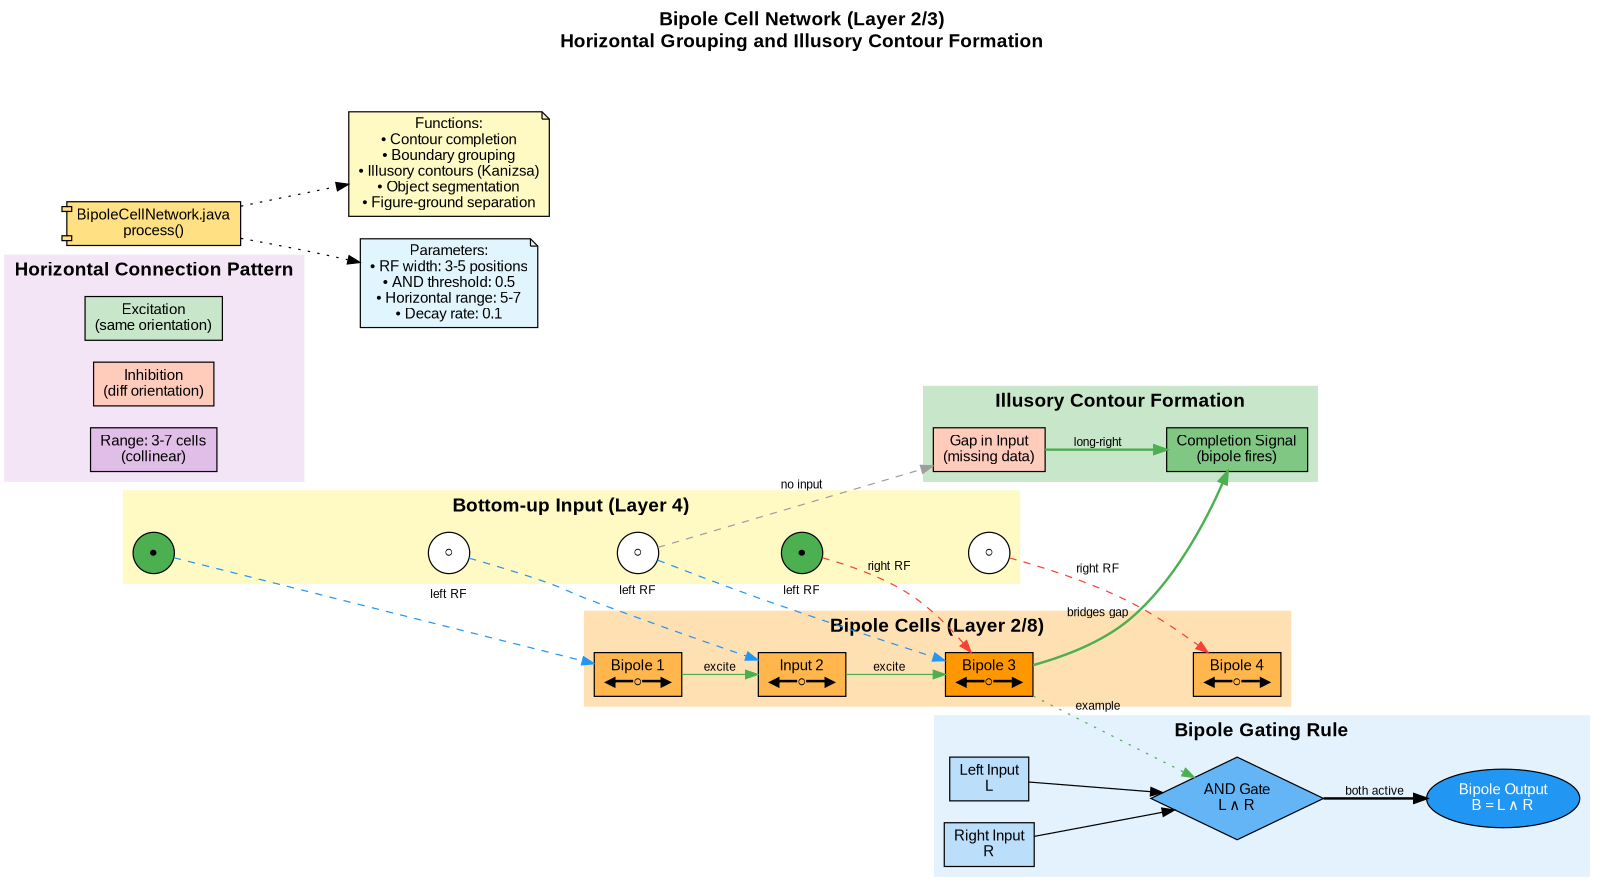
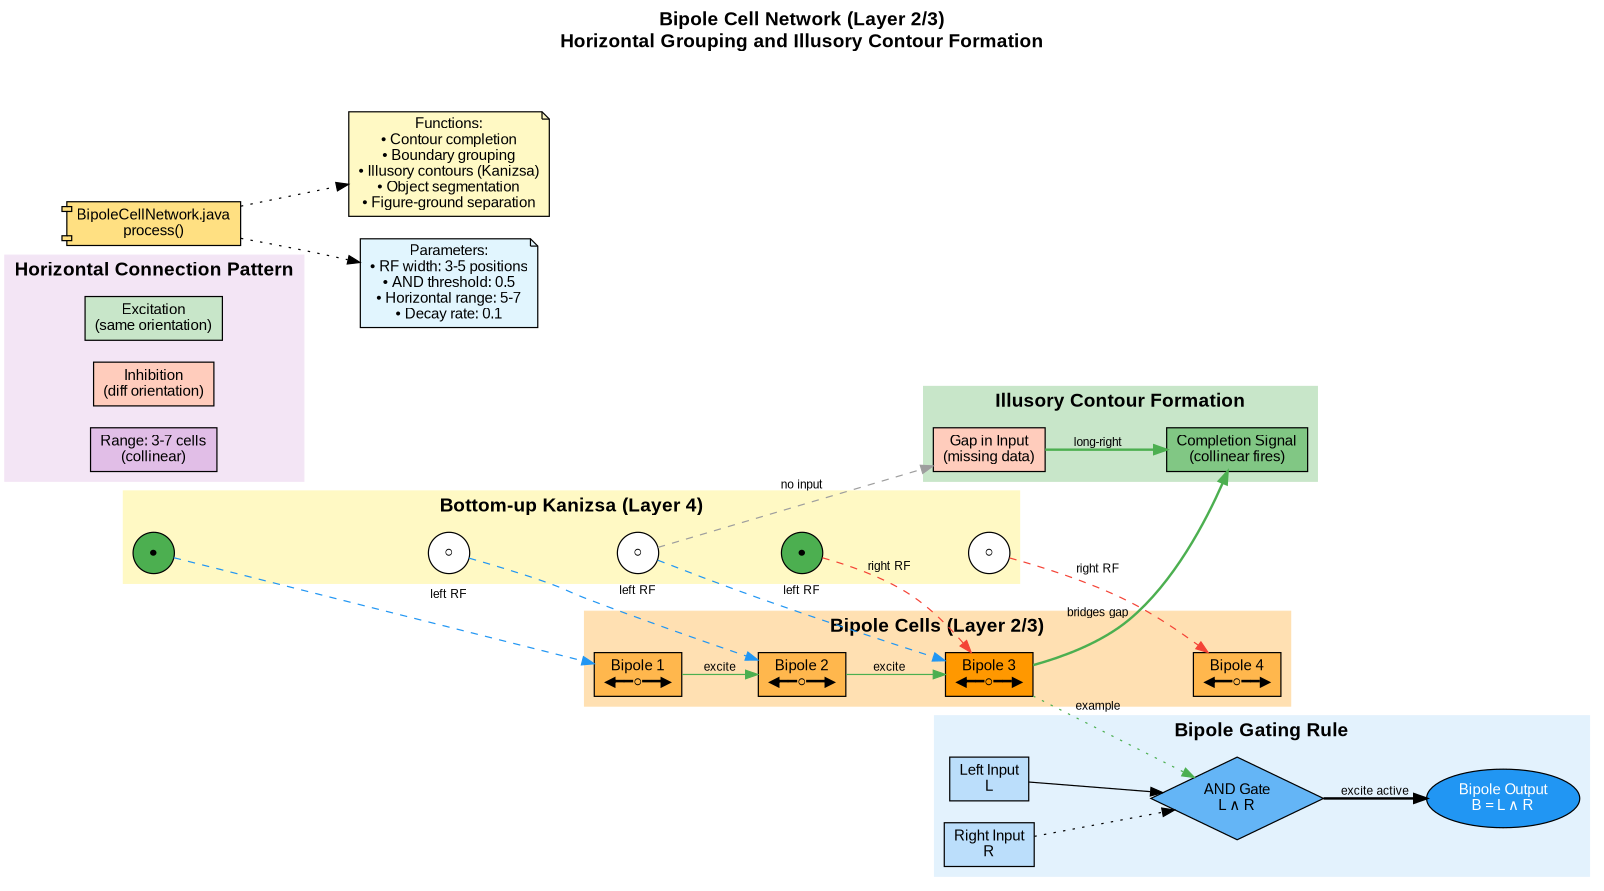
(1237, 450) -> (1237, 450)
(571, 507) -> (571, 507)
(938, 627) -> (938, 627)
(802, 674) -> (802, 674)
(1375, 792) -> (1375, 792)
(1098, 824) -> (1098, 824)
